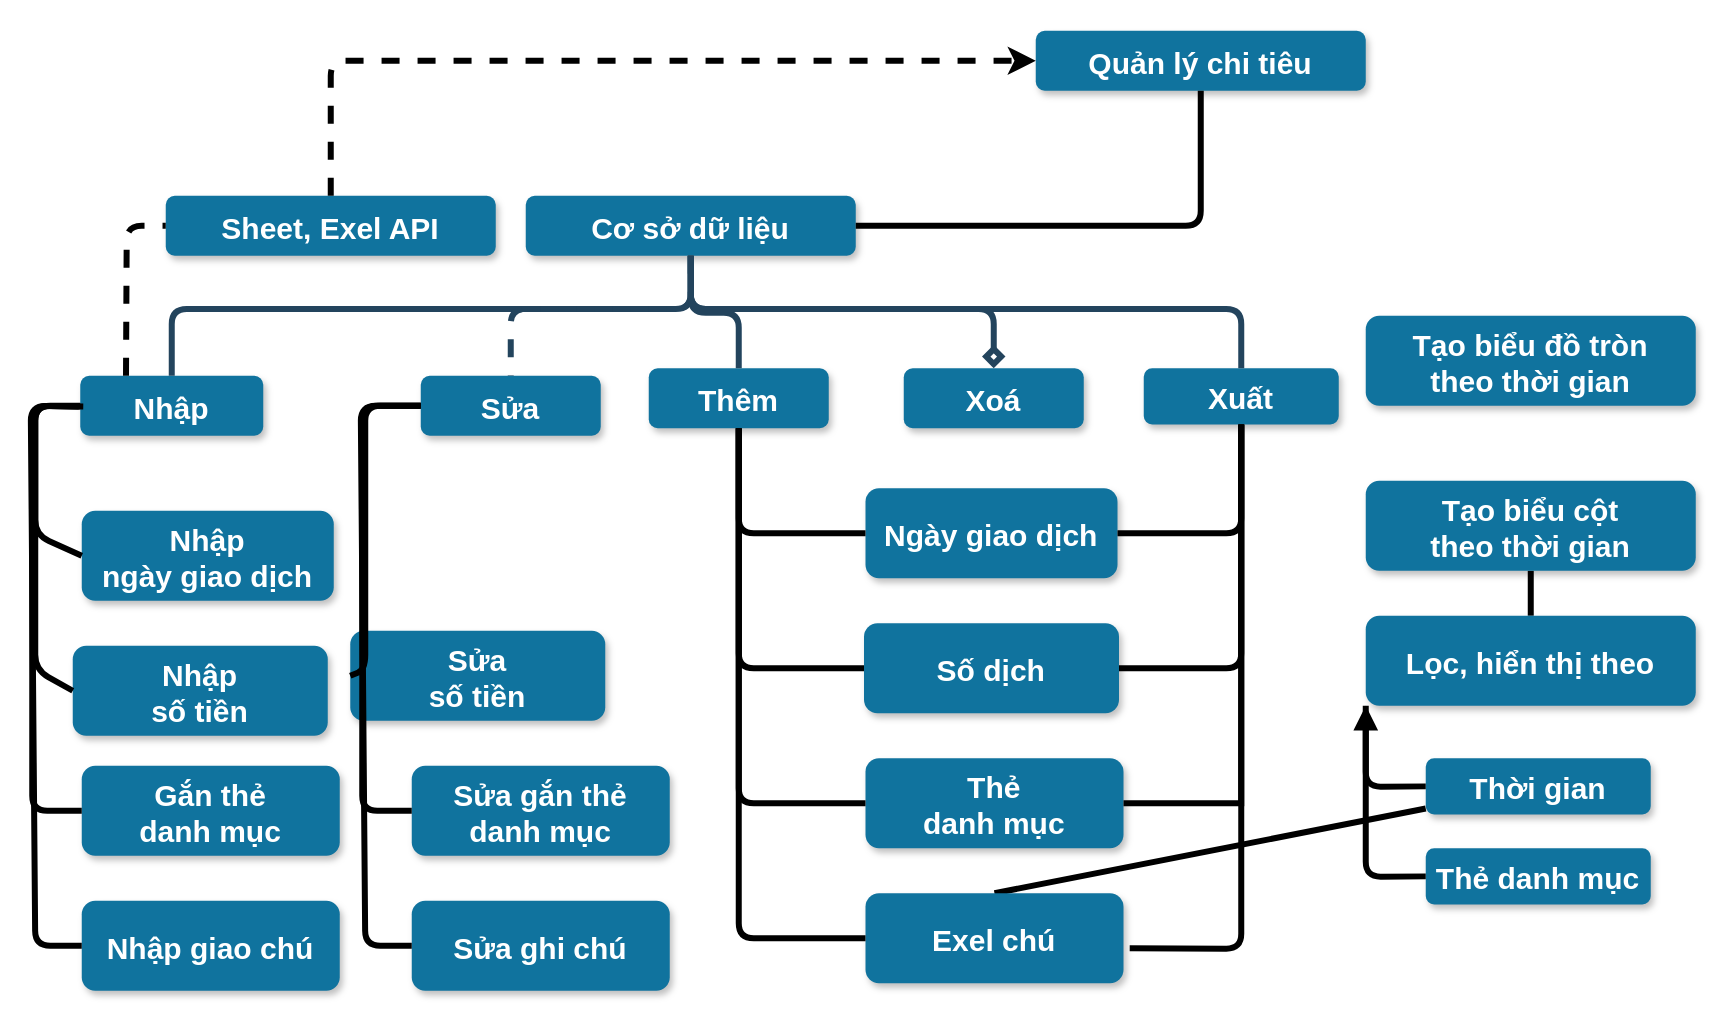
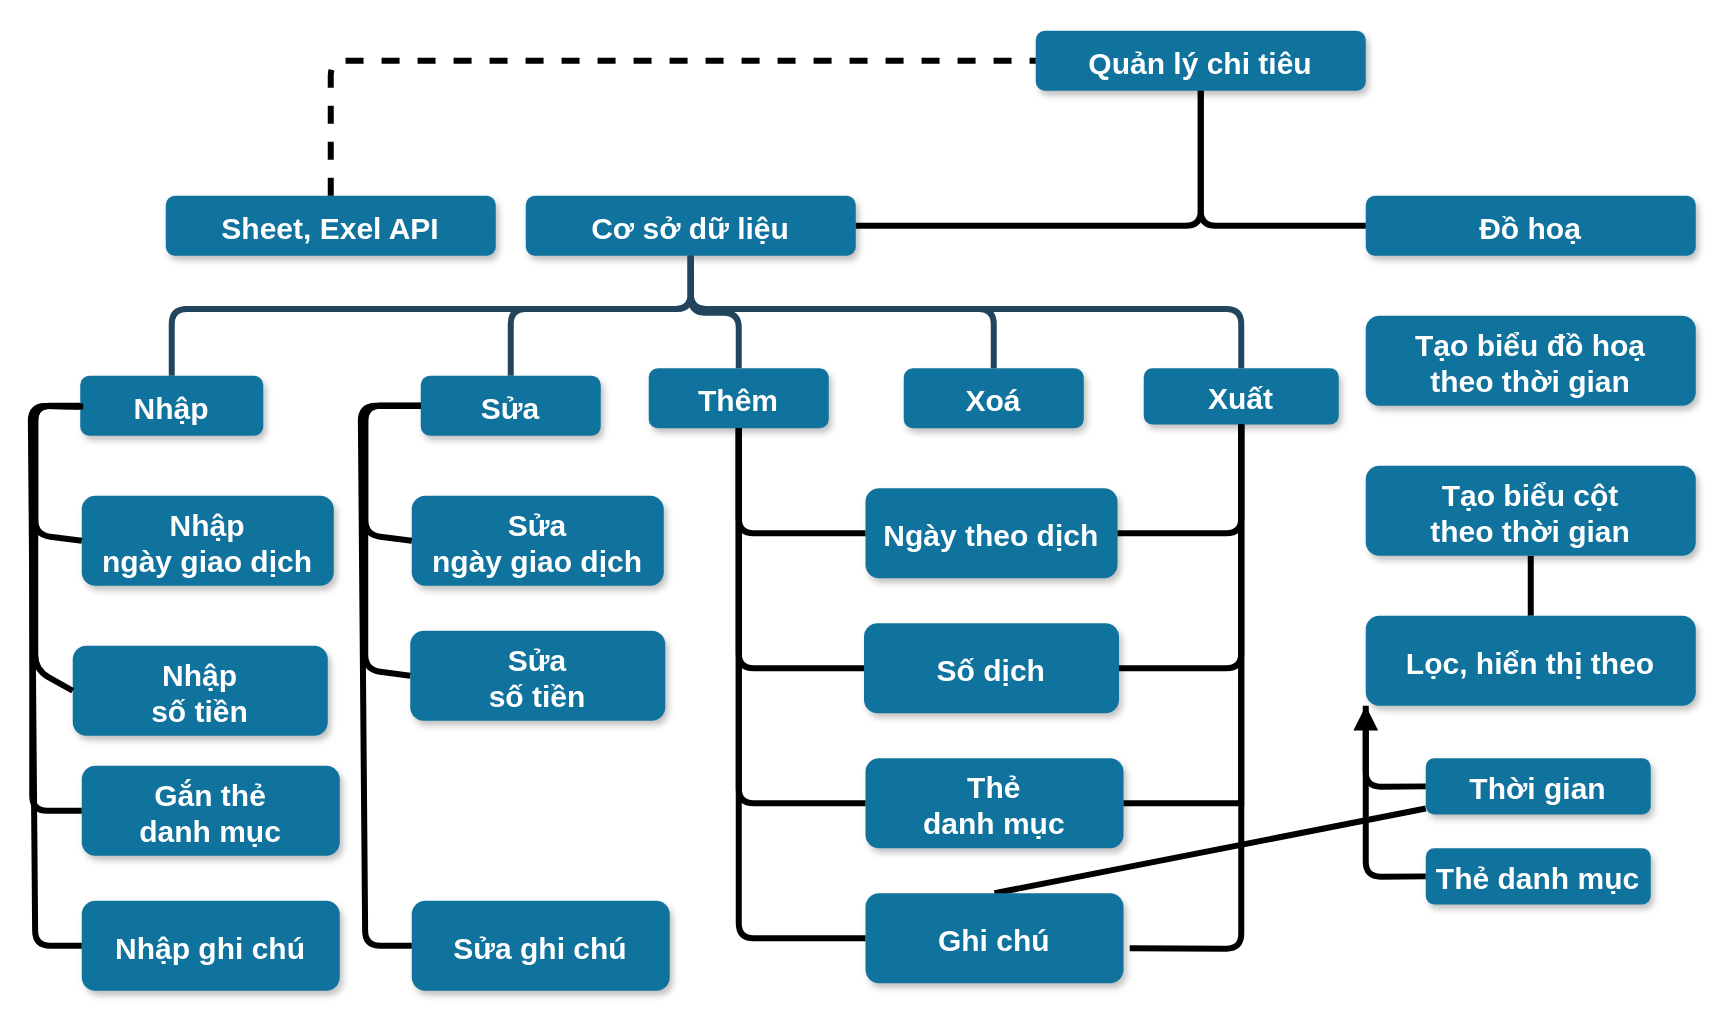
(1014, 61) -> (1023, 61)
none -> (1284, 226)
none -> (1531, 226)
(511, 330) -> (511, 330)
(126, 331) -> none
(1530, 346) -> (1530, 346)
(994, 347) -> (994, 360)
(1531, 526) -> (1531, 511)
(991, 536) -> (991, 536)
none -> (389, 538)
none -> (538, 541)
(208, 556) -> (208, 541)
(478, 676) -> (538, 676)
(389, 811) -> none
(541, 811) -> none
(994, 941) -> (994, 941)
(210, 949) -> (210, 949)
